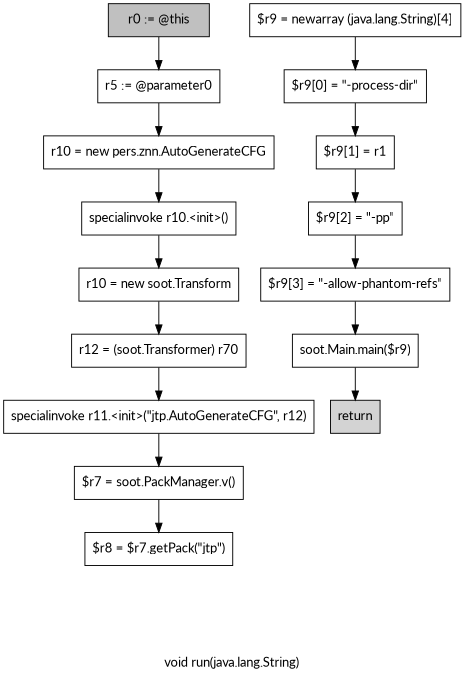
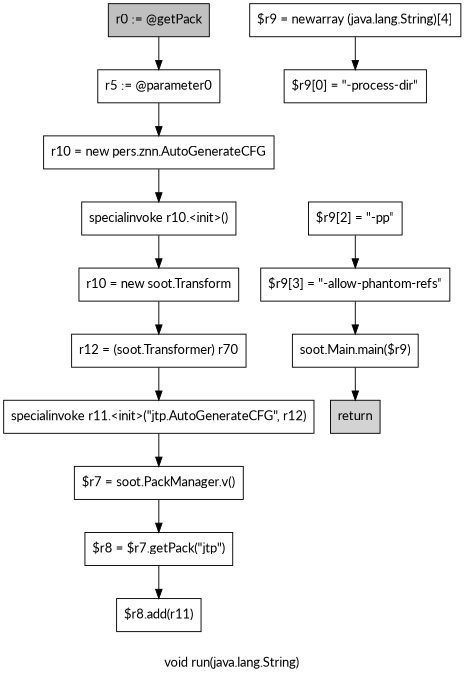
(159, 20) -> (159, 20)
(355, 152) -> none
none -> (159, 615)
